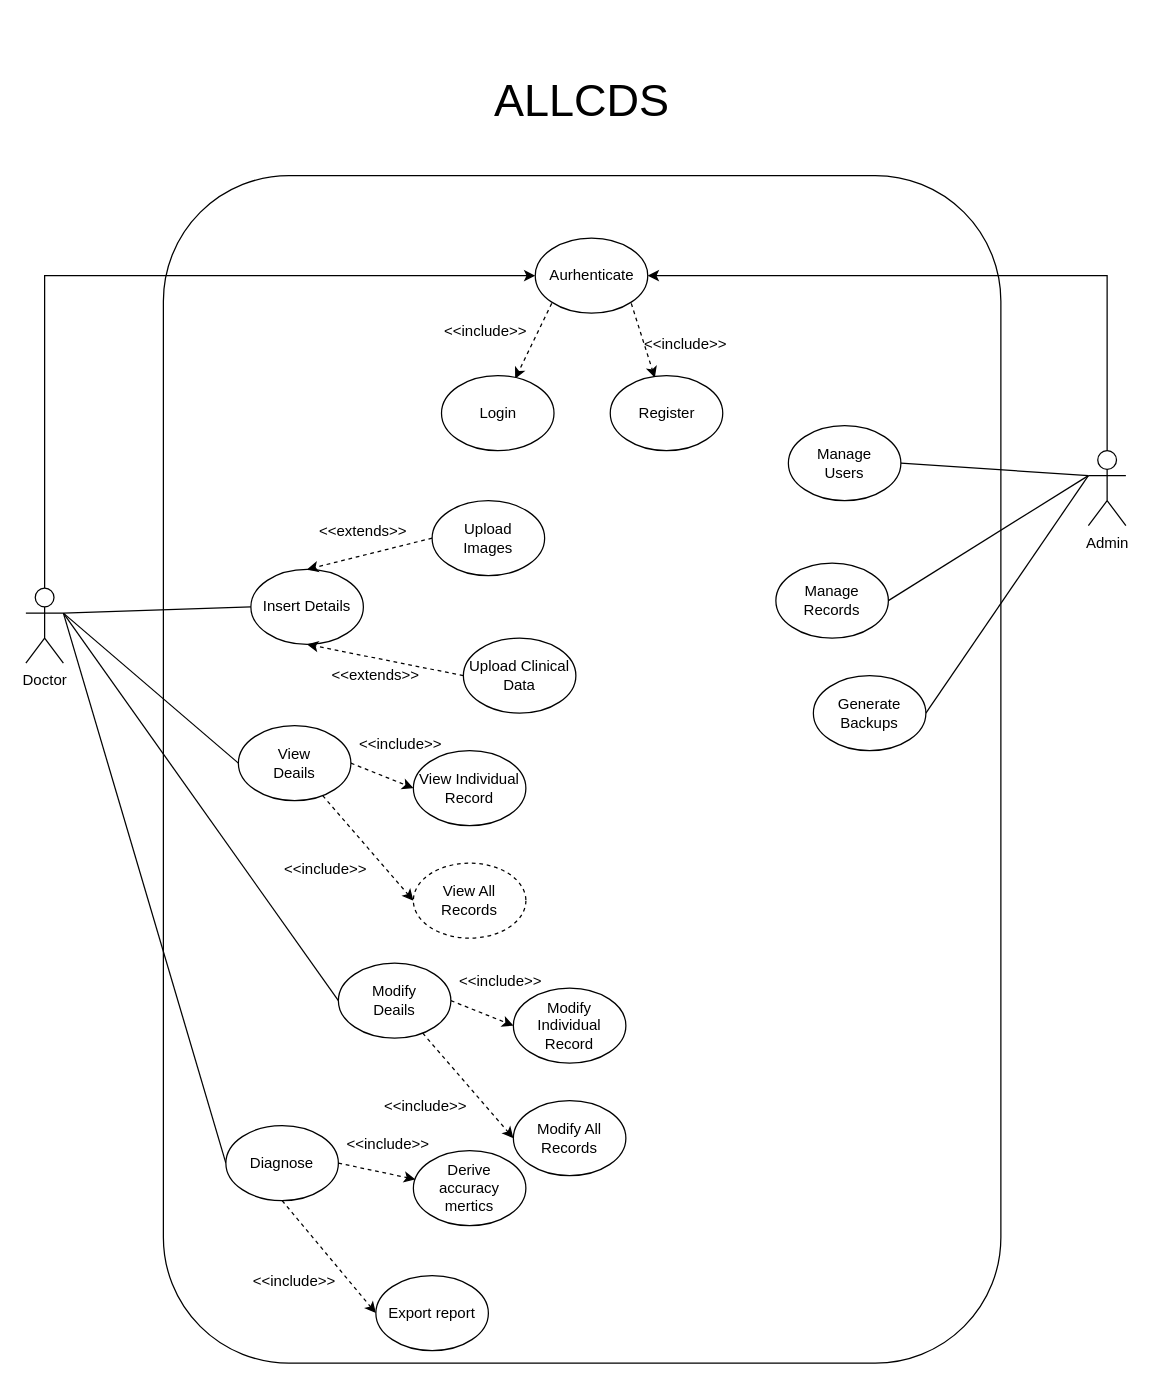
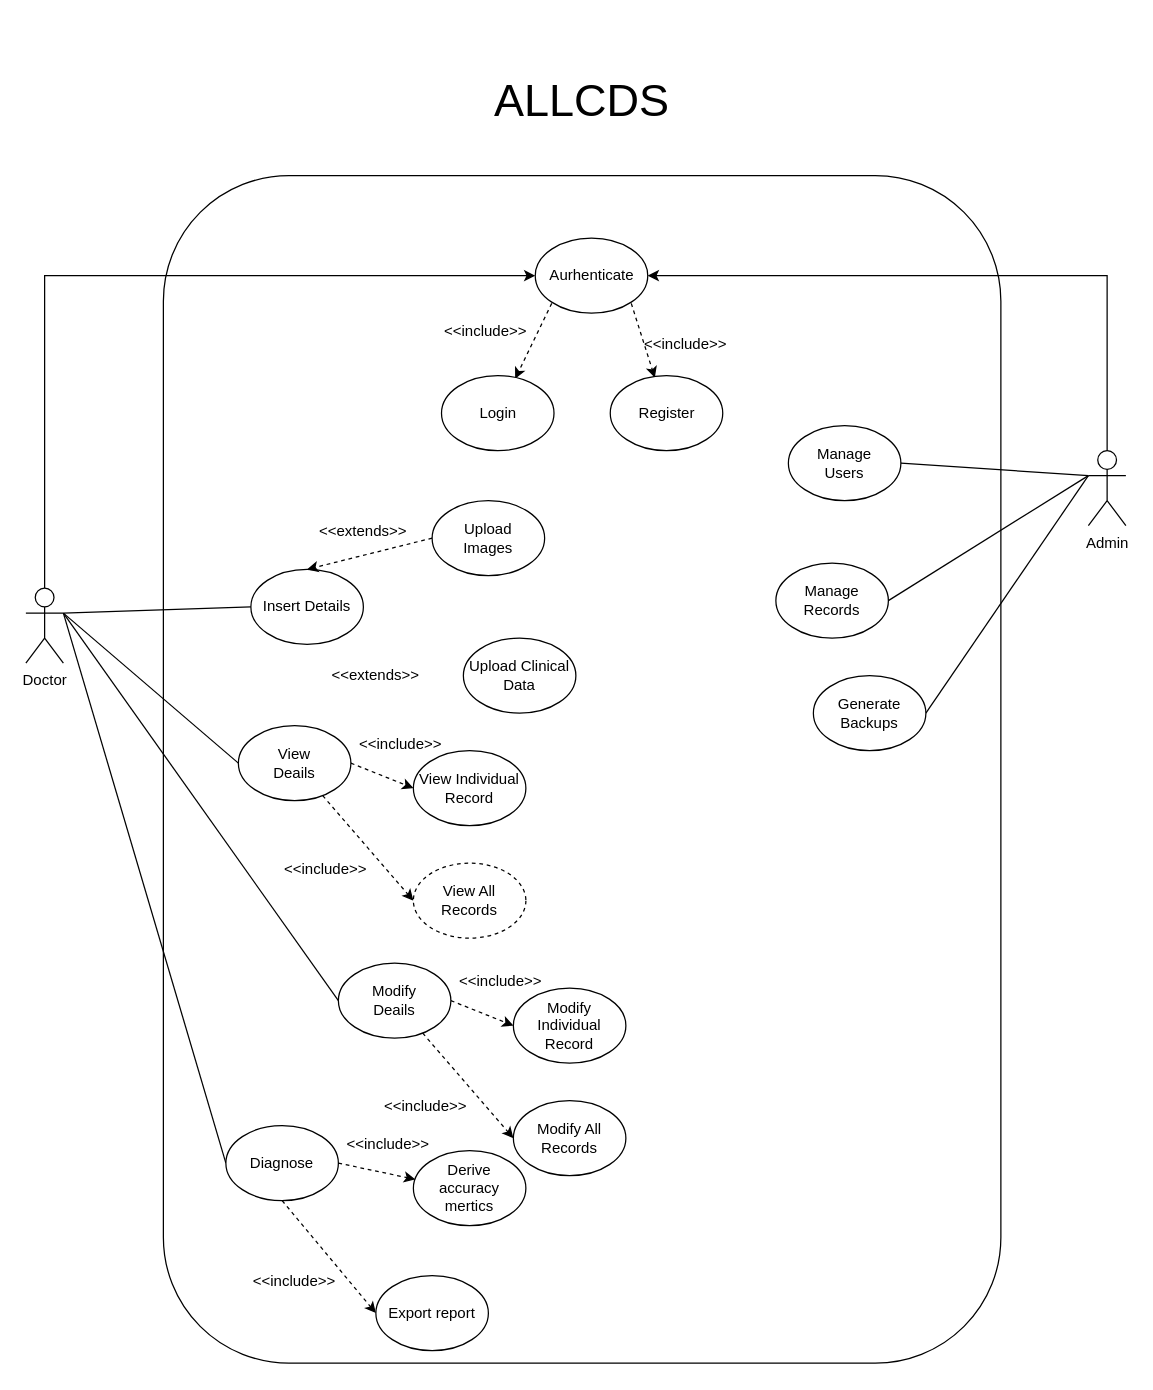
(389, 661) -> none
